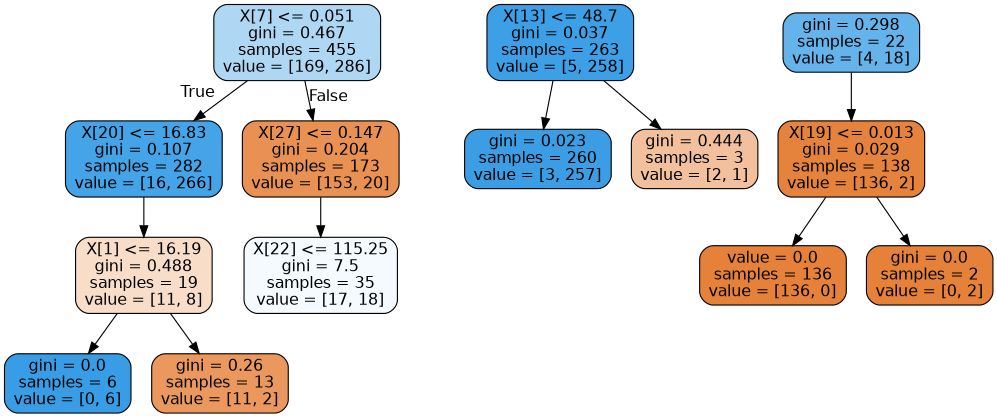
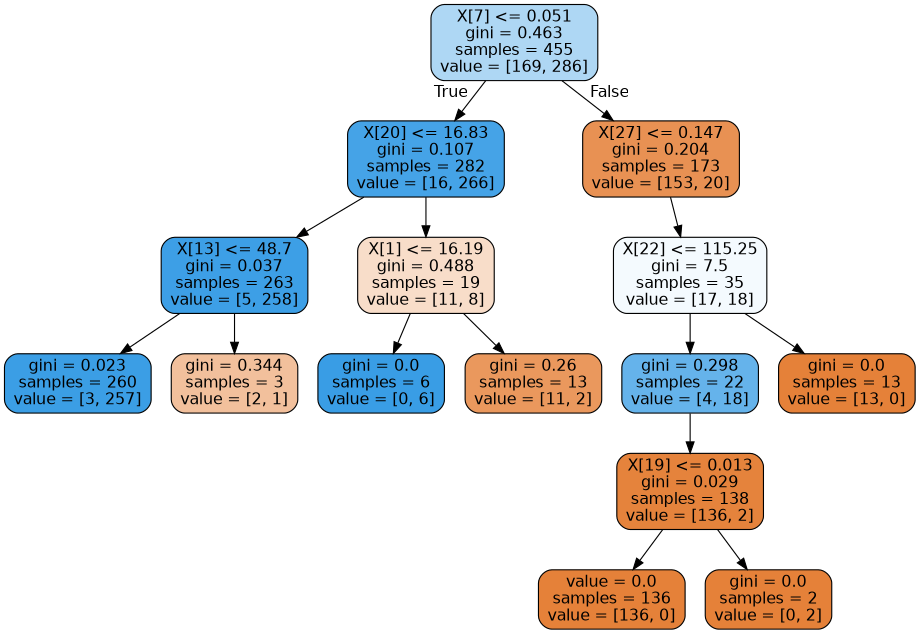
(297, 43) -> (514, 43)
(695, 159) -> (235, 383)
none -> (335, 214)
none -> (690, 328)
none -> (847, 383)
